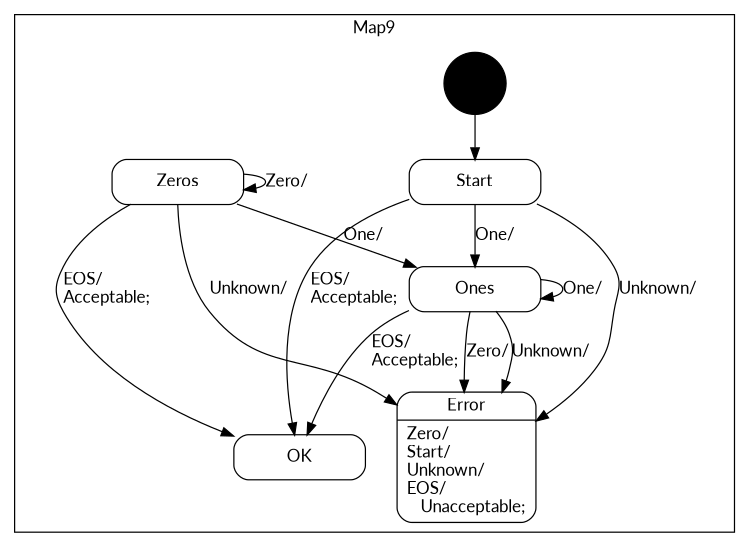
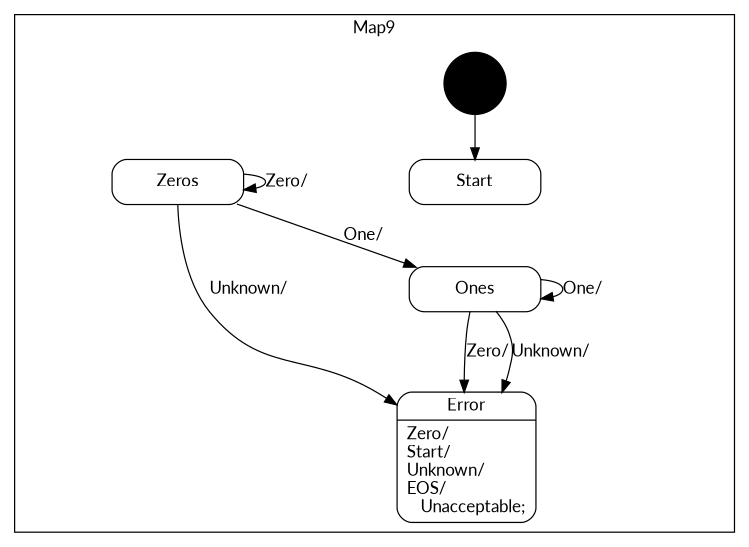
(475, 230) -> none
(616, 302) -> none
(300, 457) -> none
